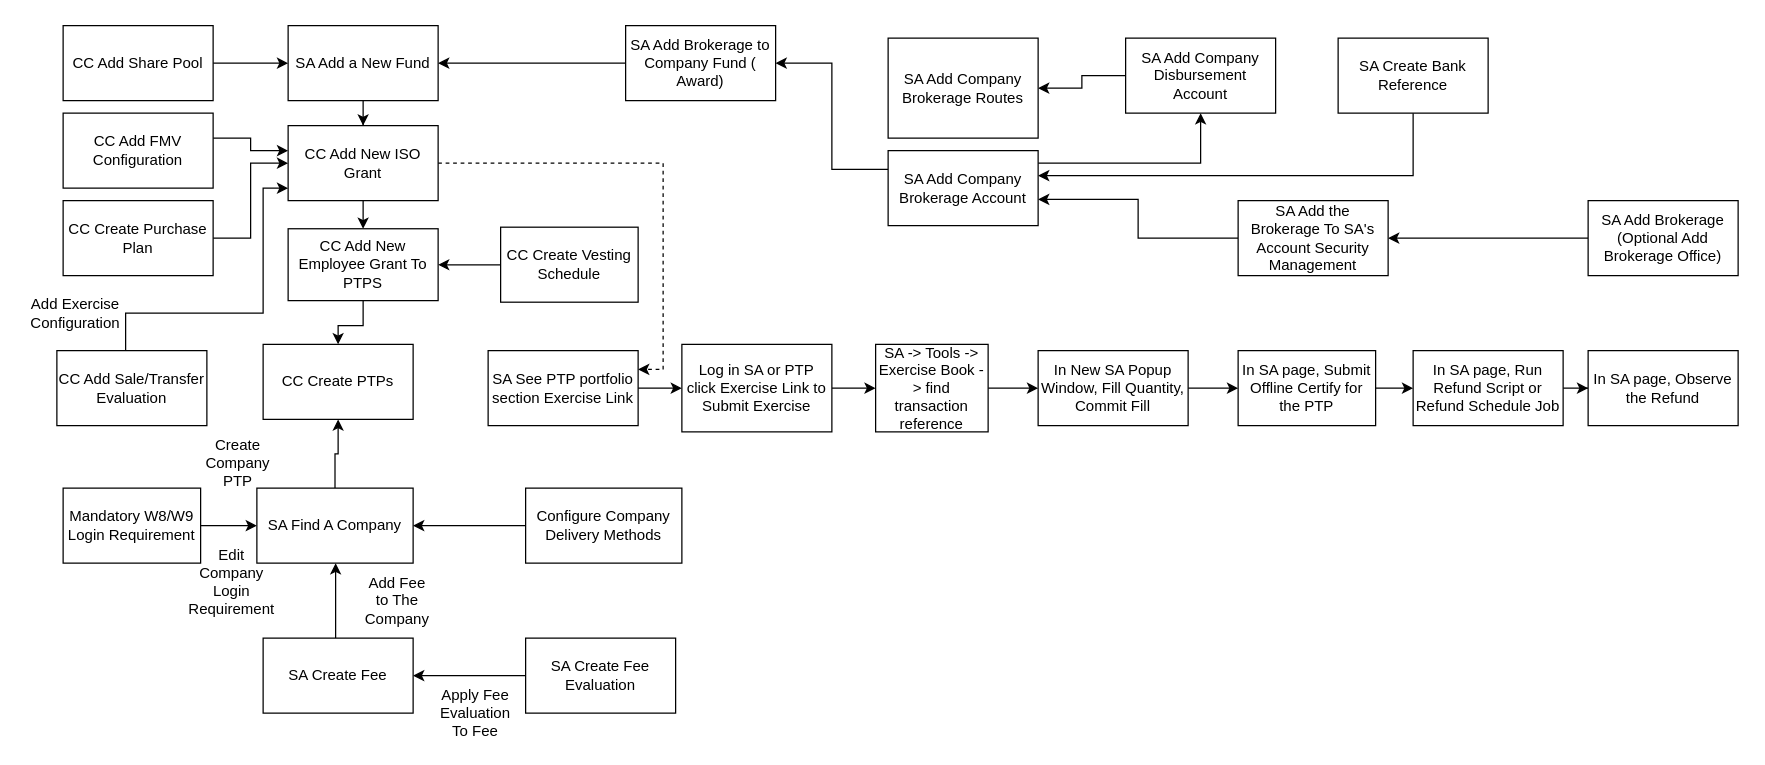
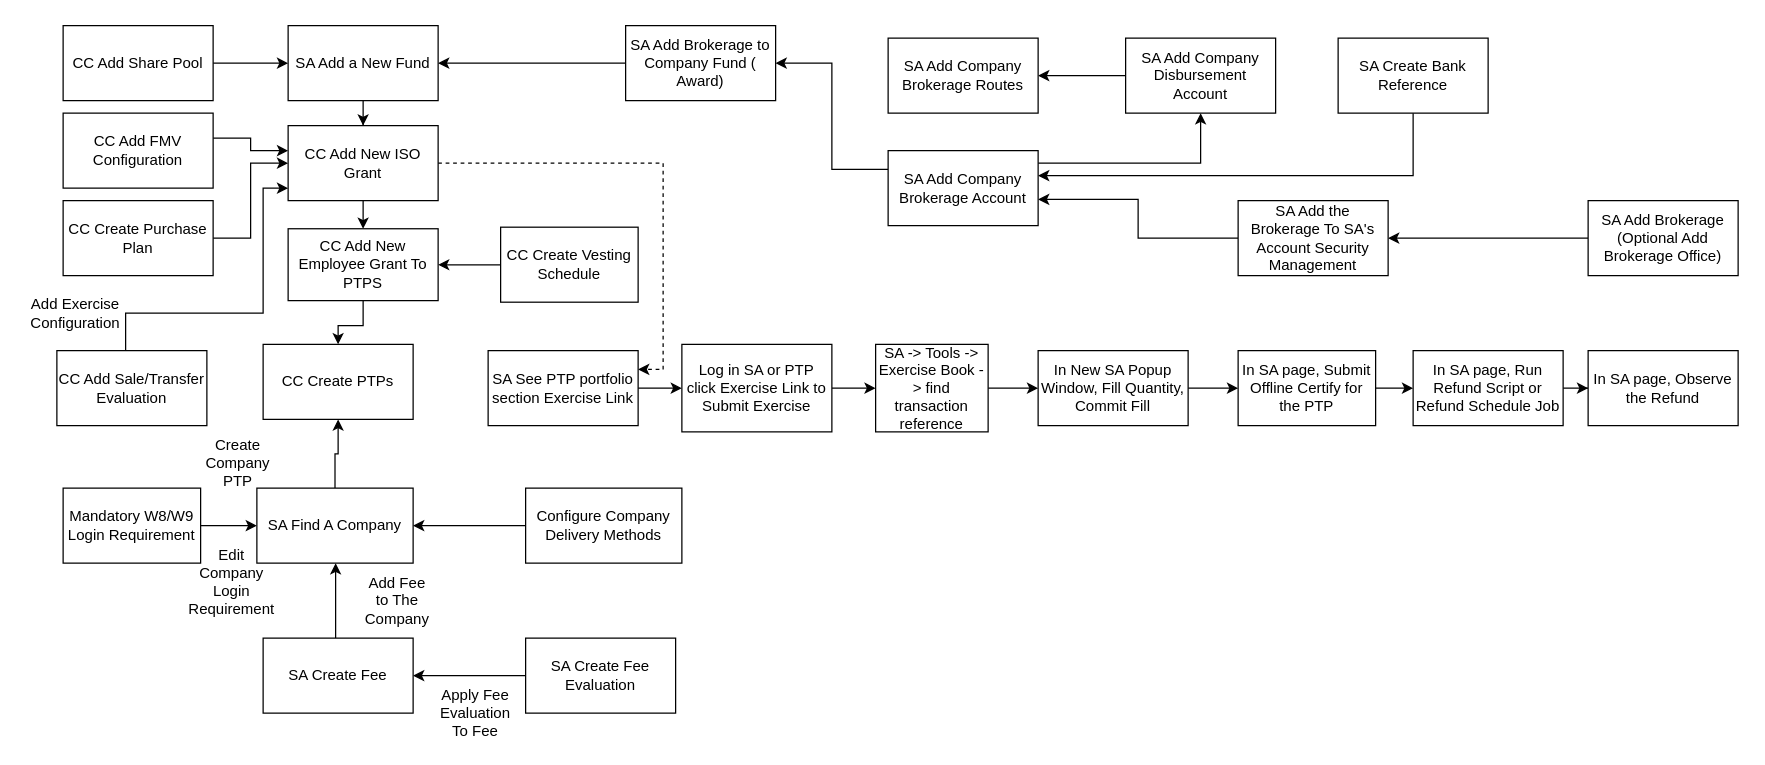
(963, 88) -> (963, 76)
